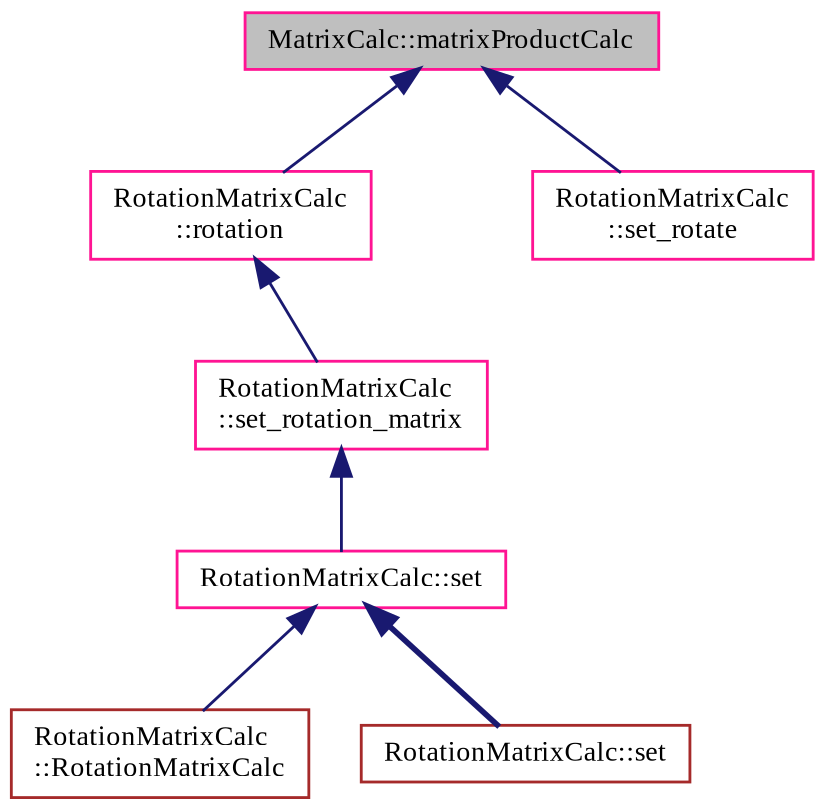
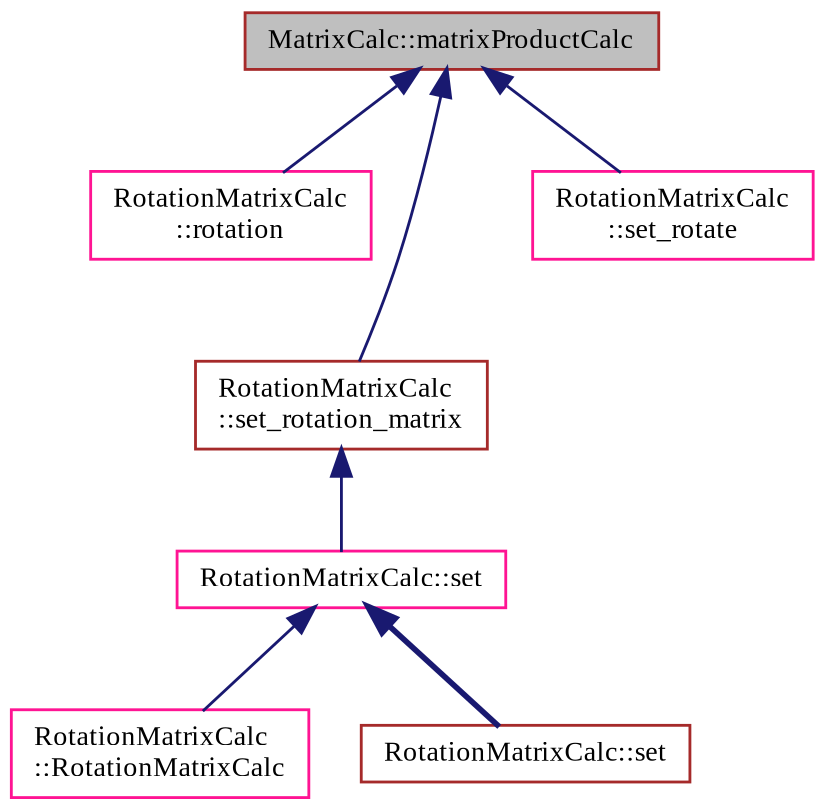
(452, 41) -> (452, 41)
(294, 323) -> (407, 231)
(341, 405) -> (341, 405)
(160, 754) -> (160, 754)
